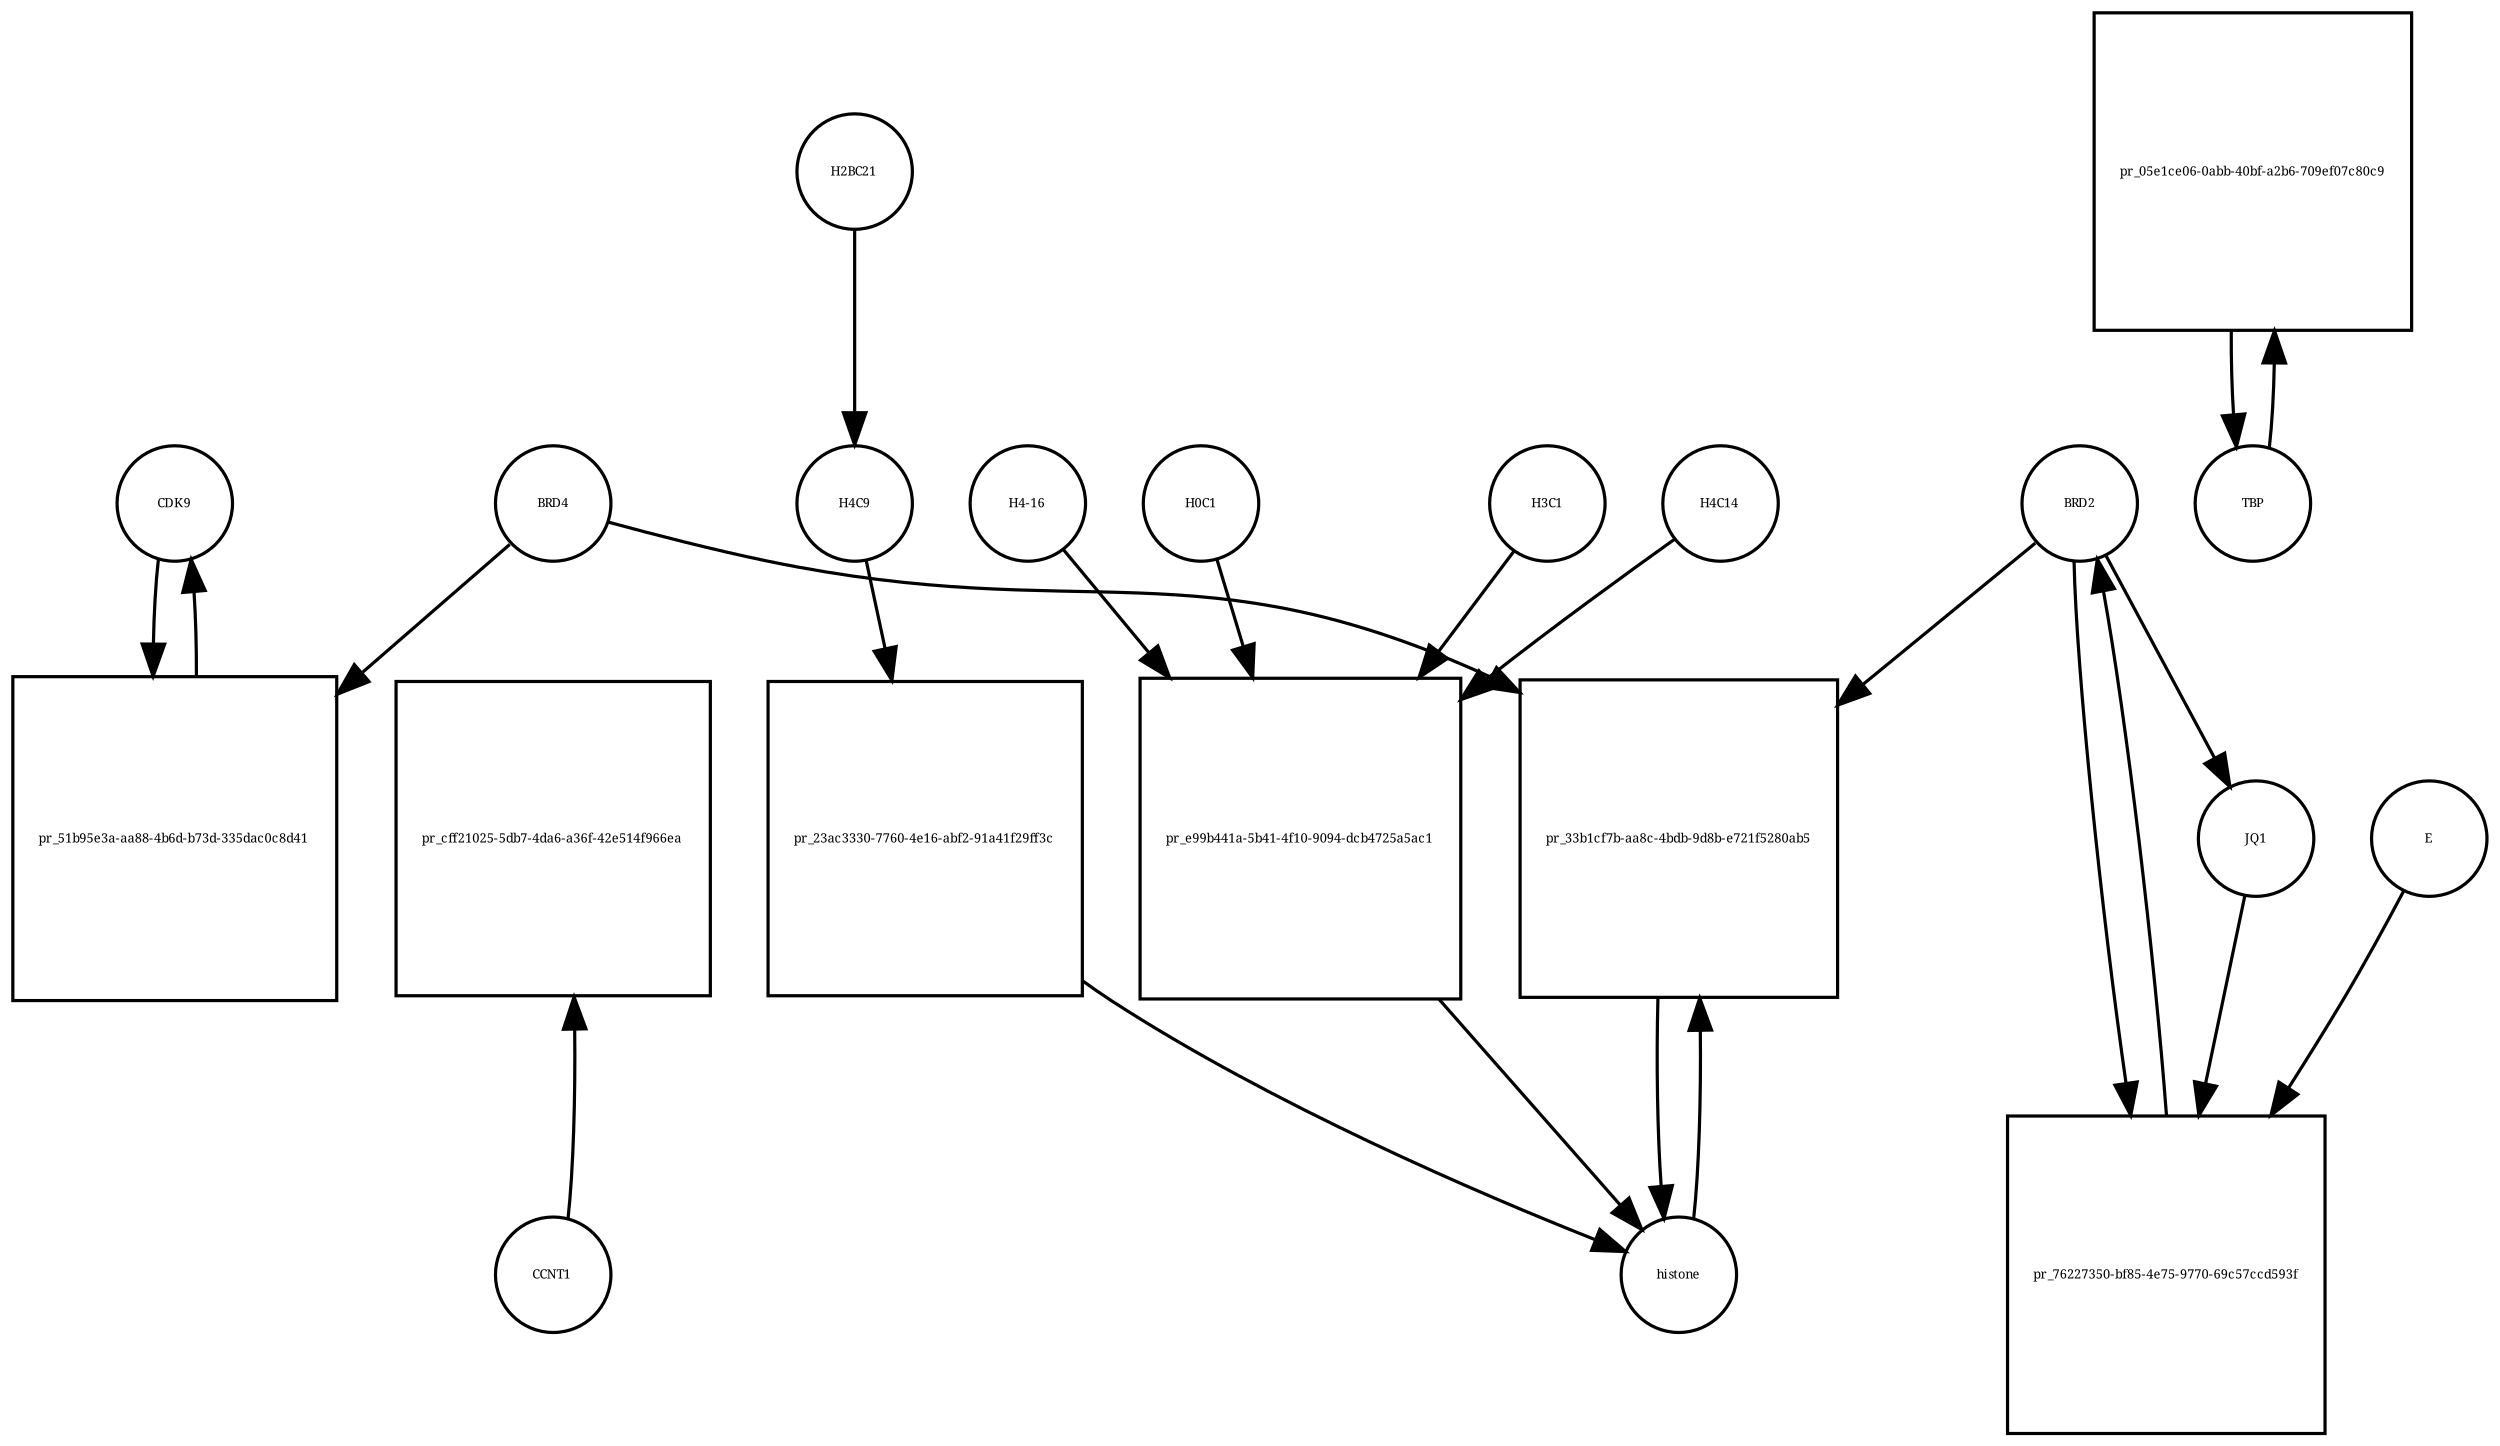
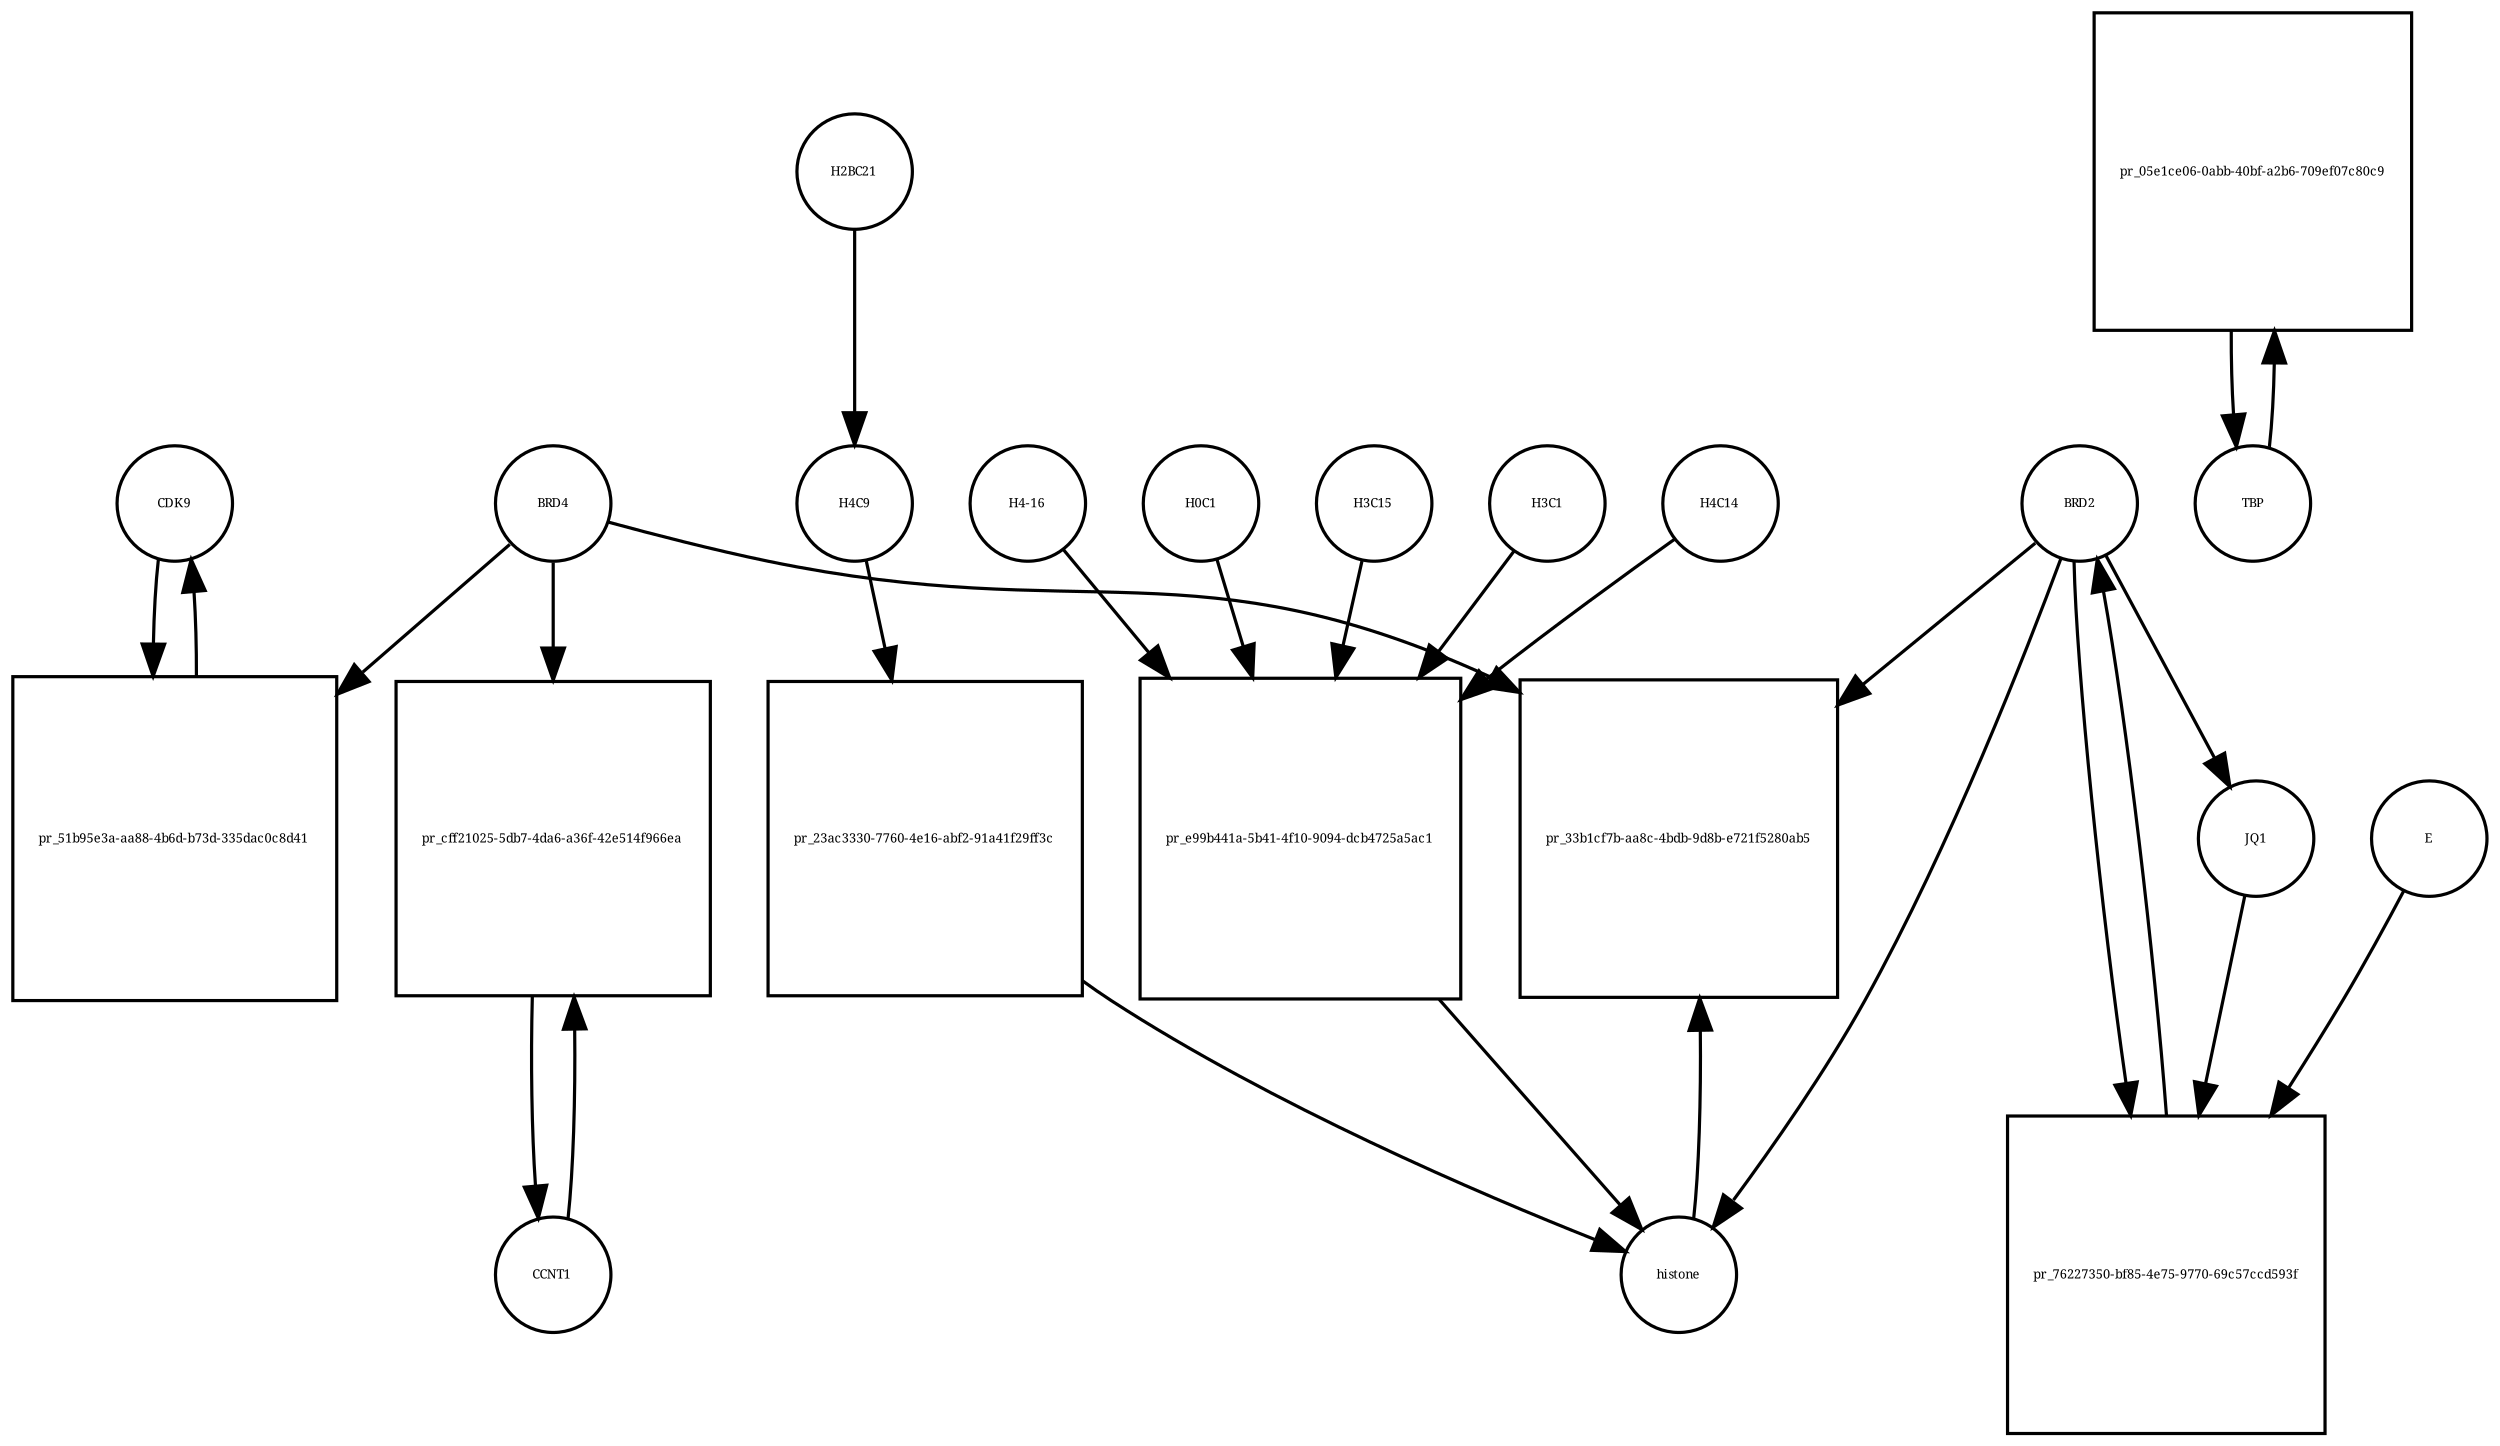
none -> (1374, 503)
none -> (553, 605)
none -> (532, 1091)
(1657, 1092) -> (1921, 892)
